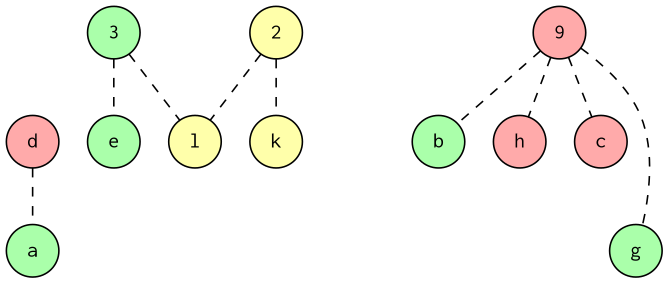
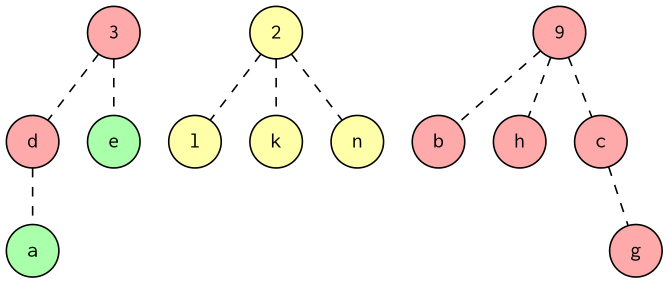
(114, 33) -> (114, 33)
(154, 87) -> (73, 87)
(644, 125) -> (618, 196)
none -> (357, 142)
(439, 142) -> (439, 142)
(636, 251) -> (636, 251)
